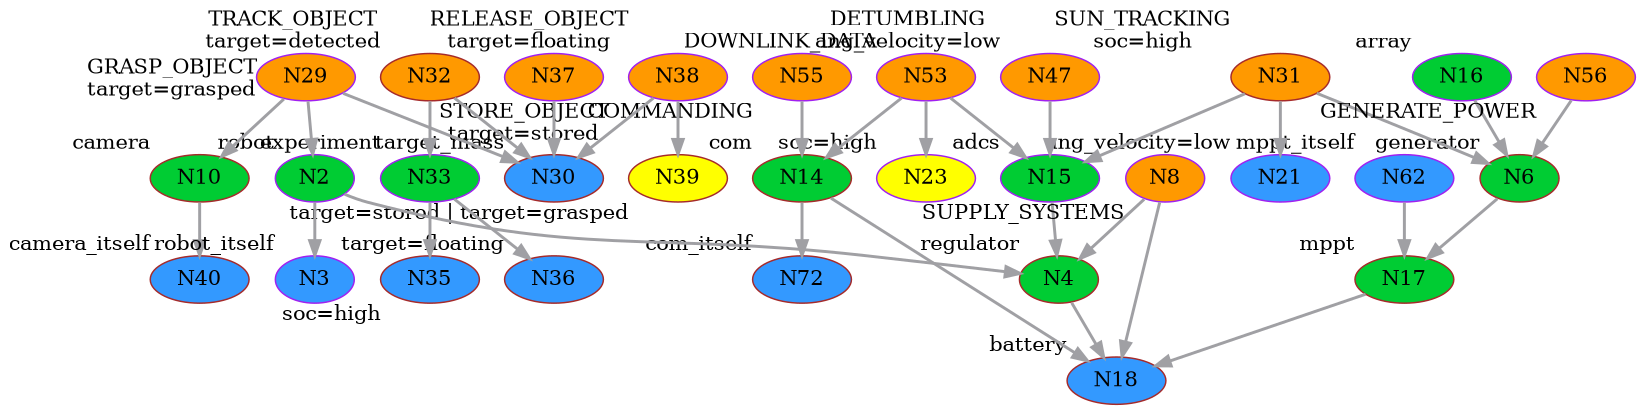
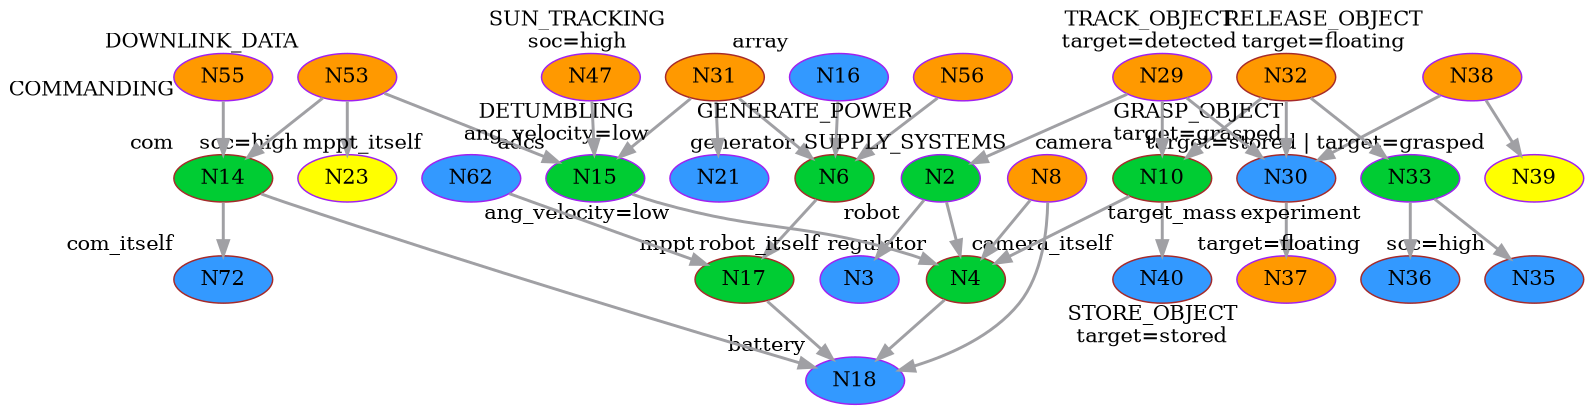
(1462, 77) -> (839, 77)
(554, 120) -> (1286, 222)
none -> (1232, 122)
(678, 178) -> (1534, 178)
none -> (1069, 226)
(1116, 381) -> (855, 381)
